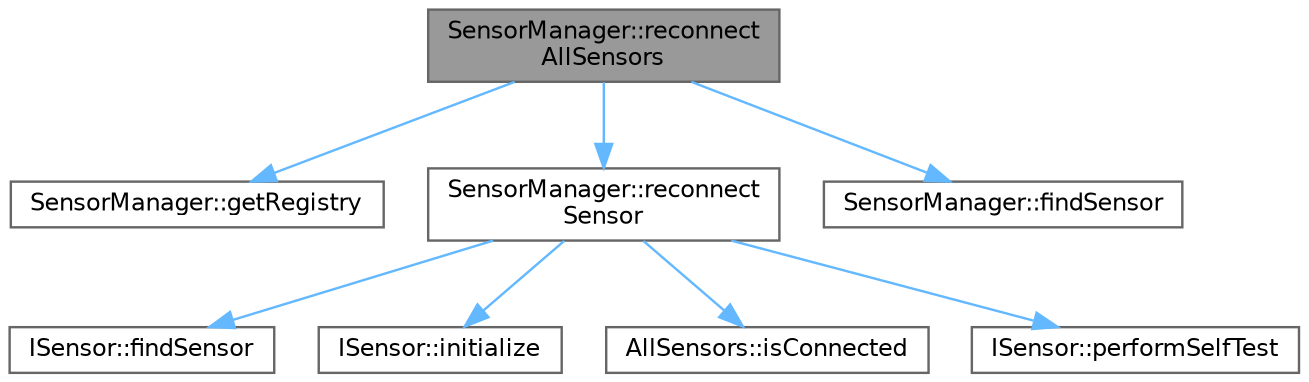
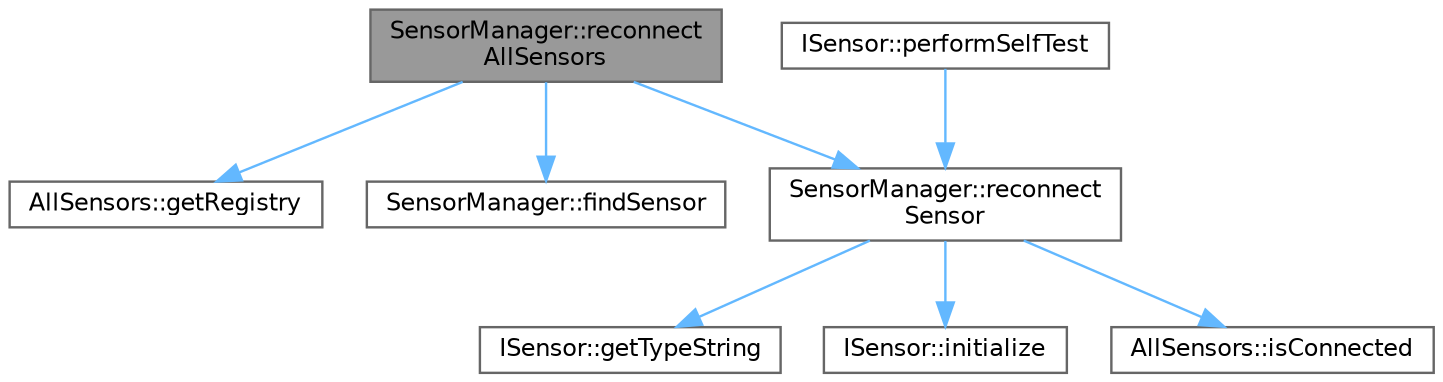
(197, 204) -> (166, 204)
(882, 281) -> (945, 106)
(142, 350) -> (630, 350)
